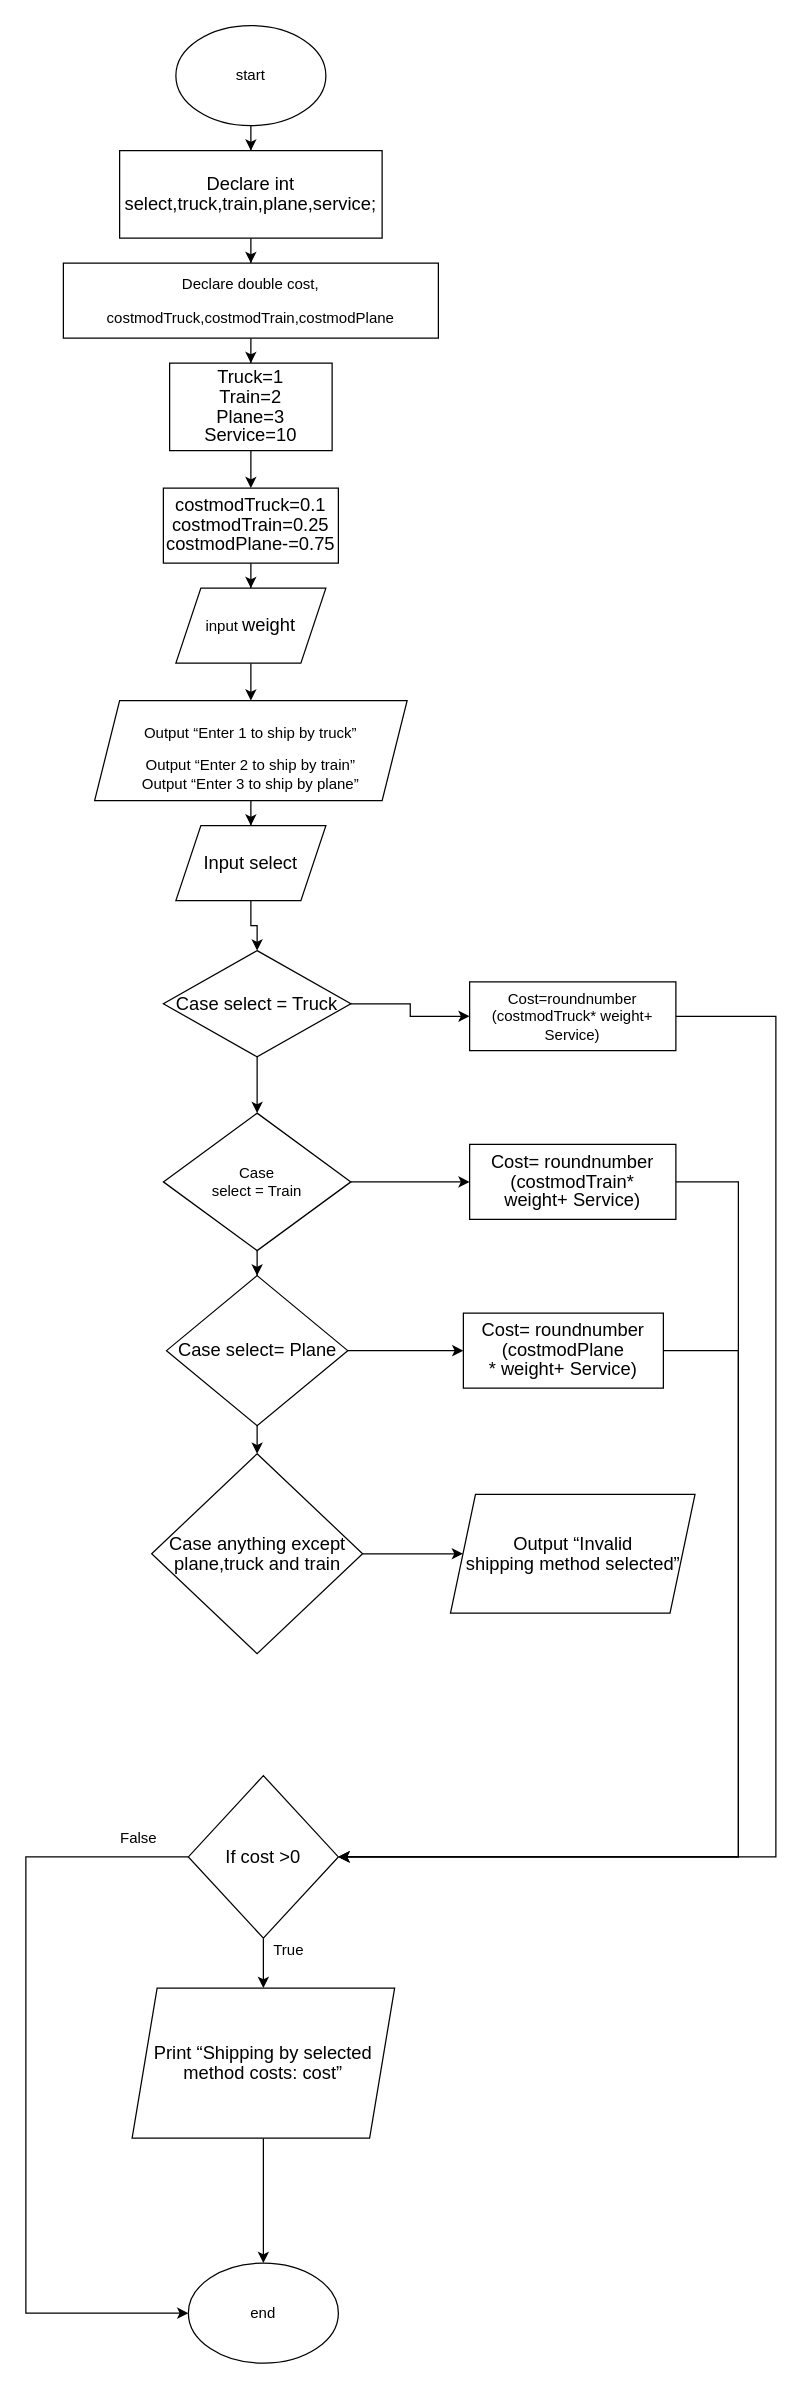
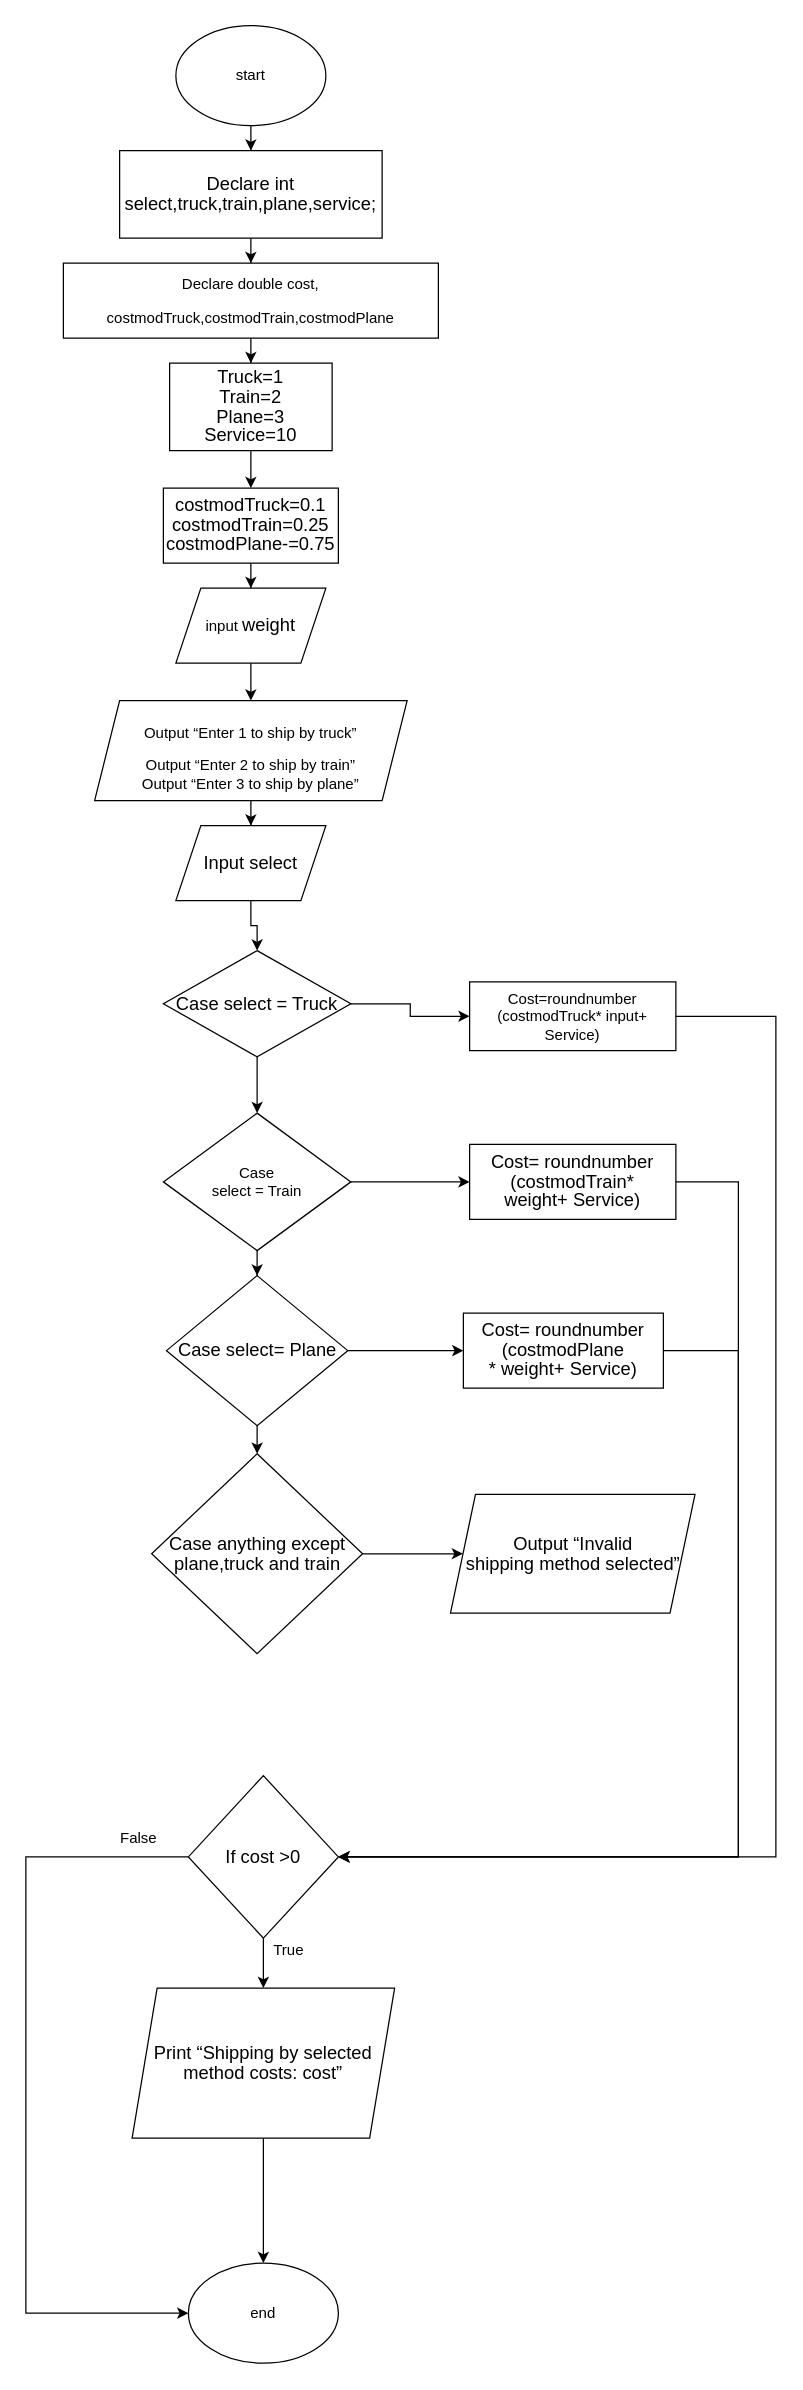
(573, 1017) -> (573, 1017)
